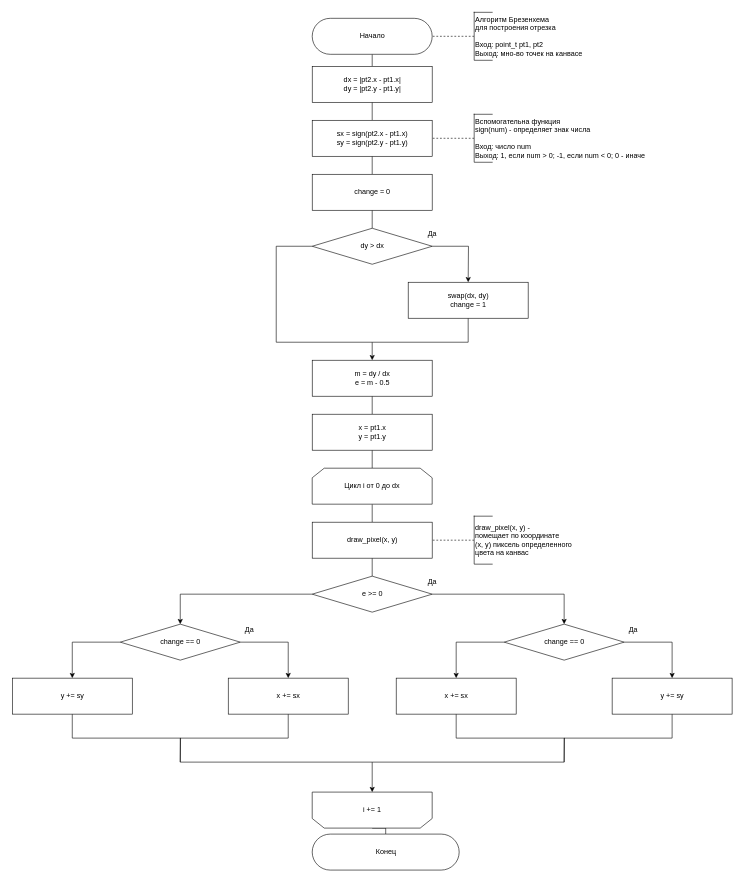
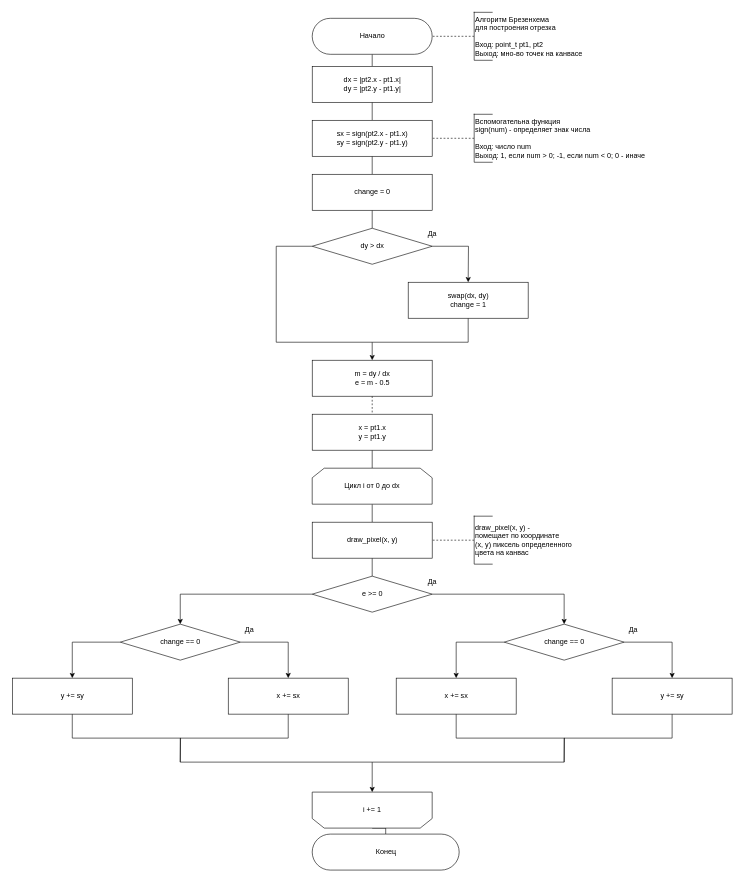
(372, 405) -> (372, 405)
